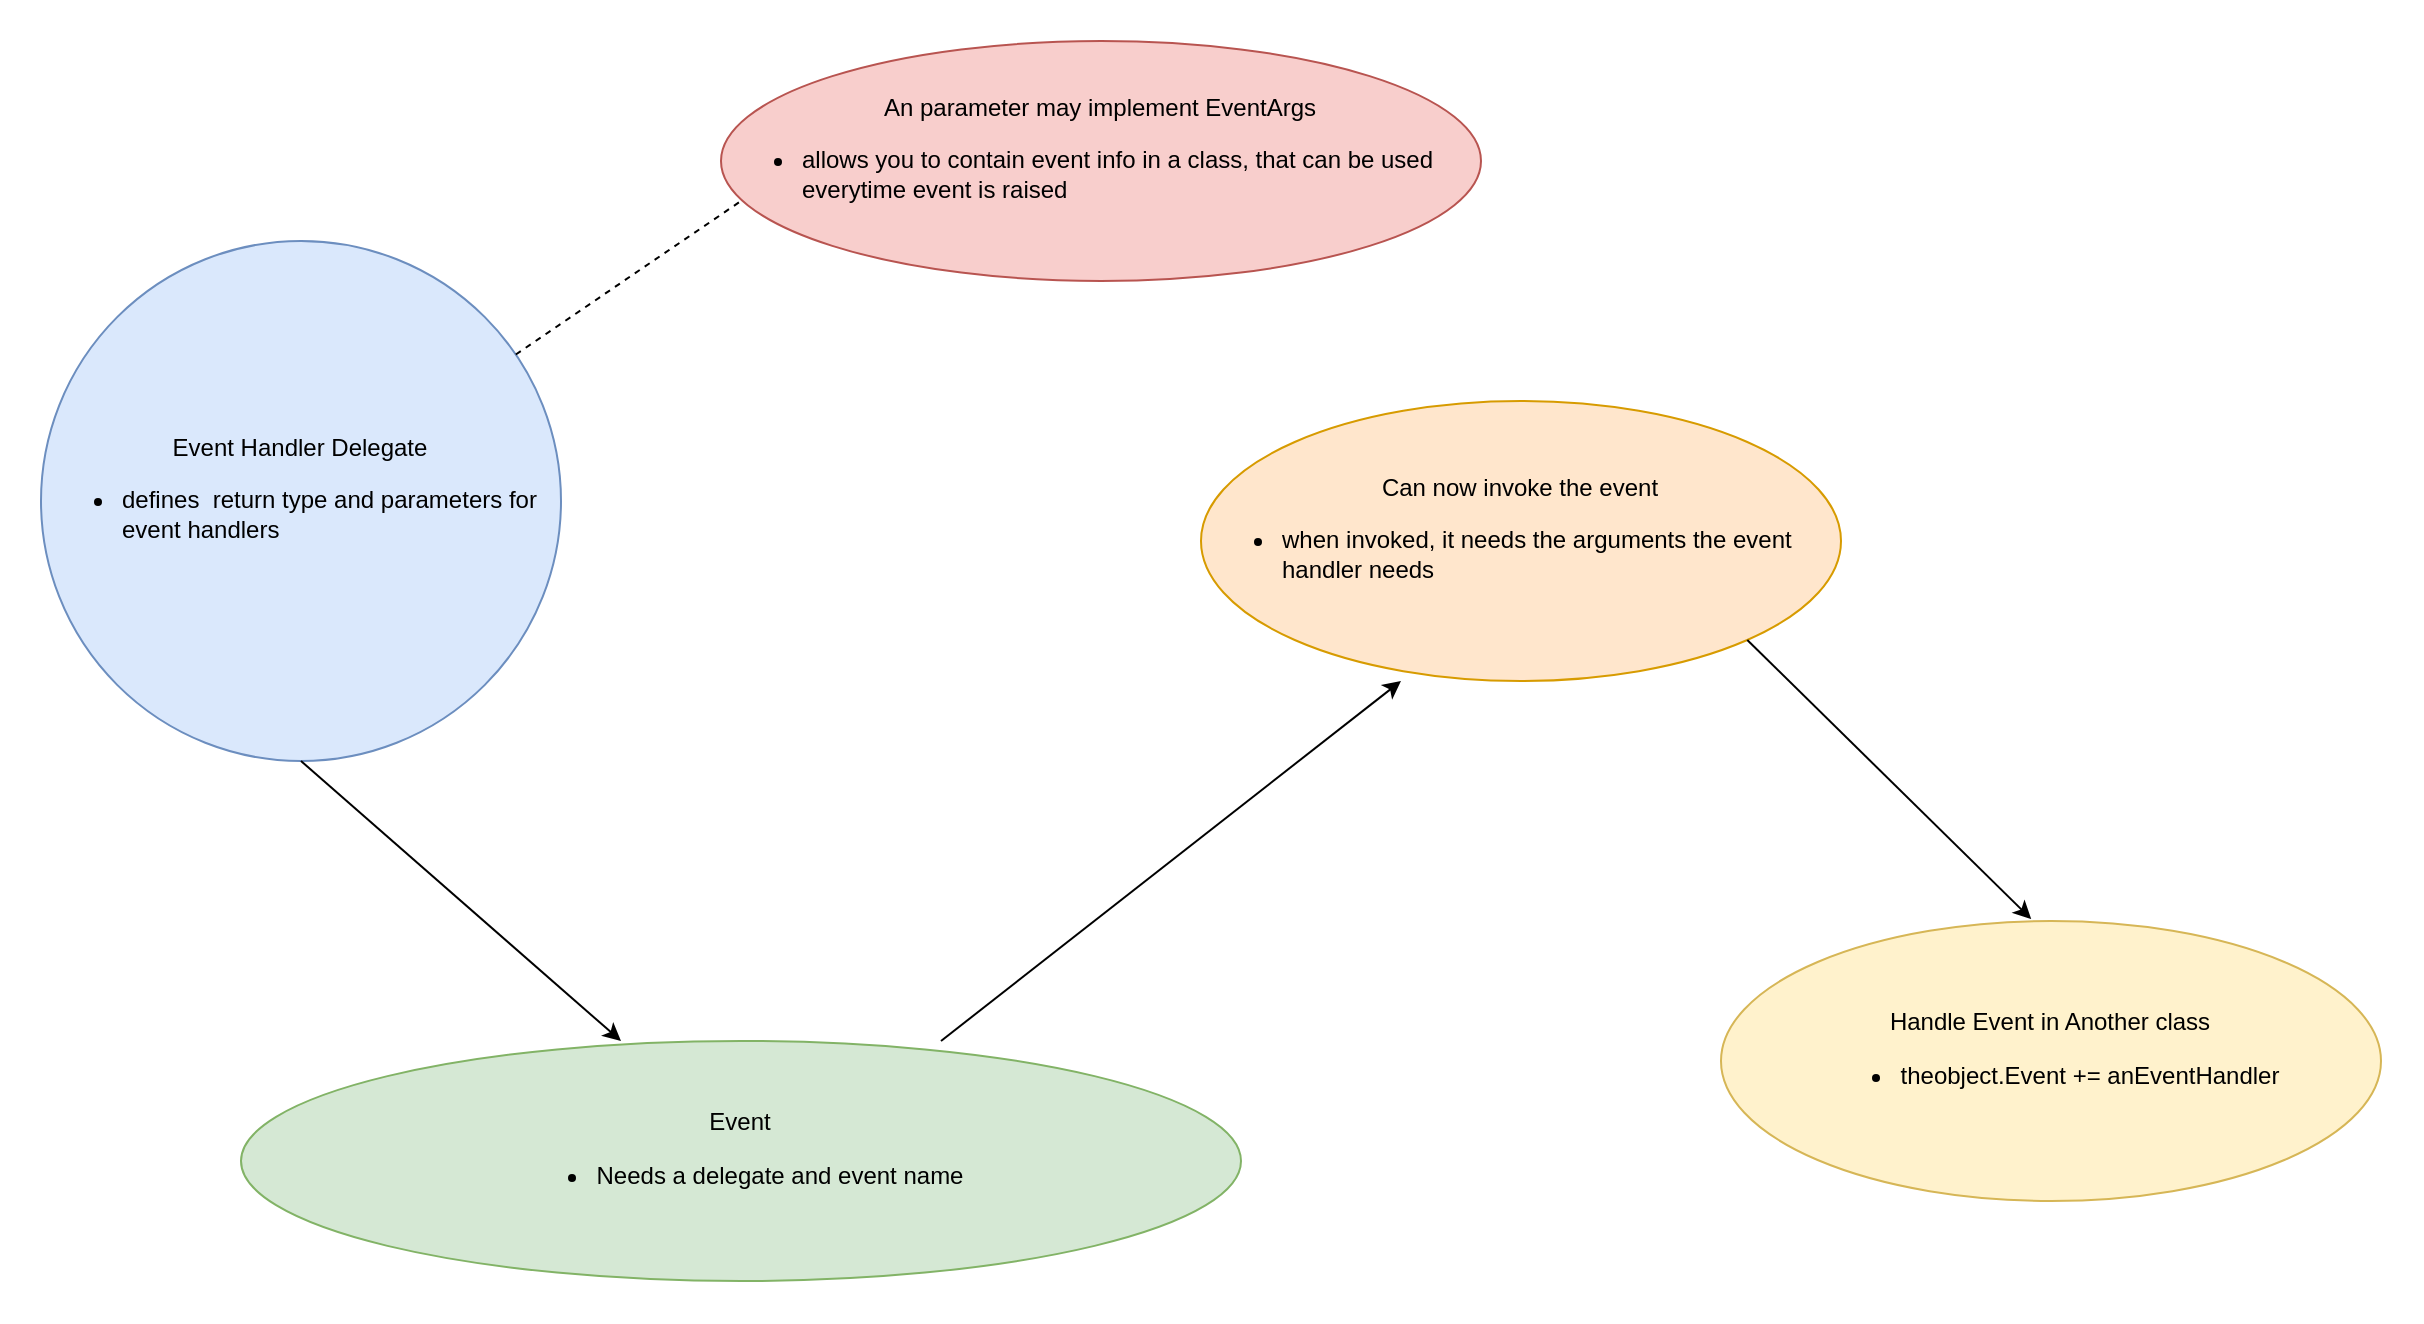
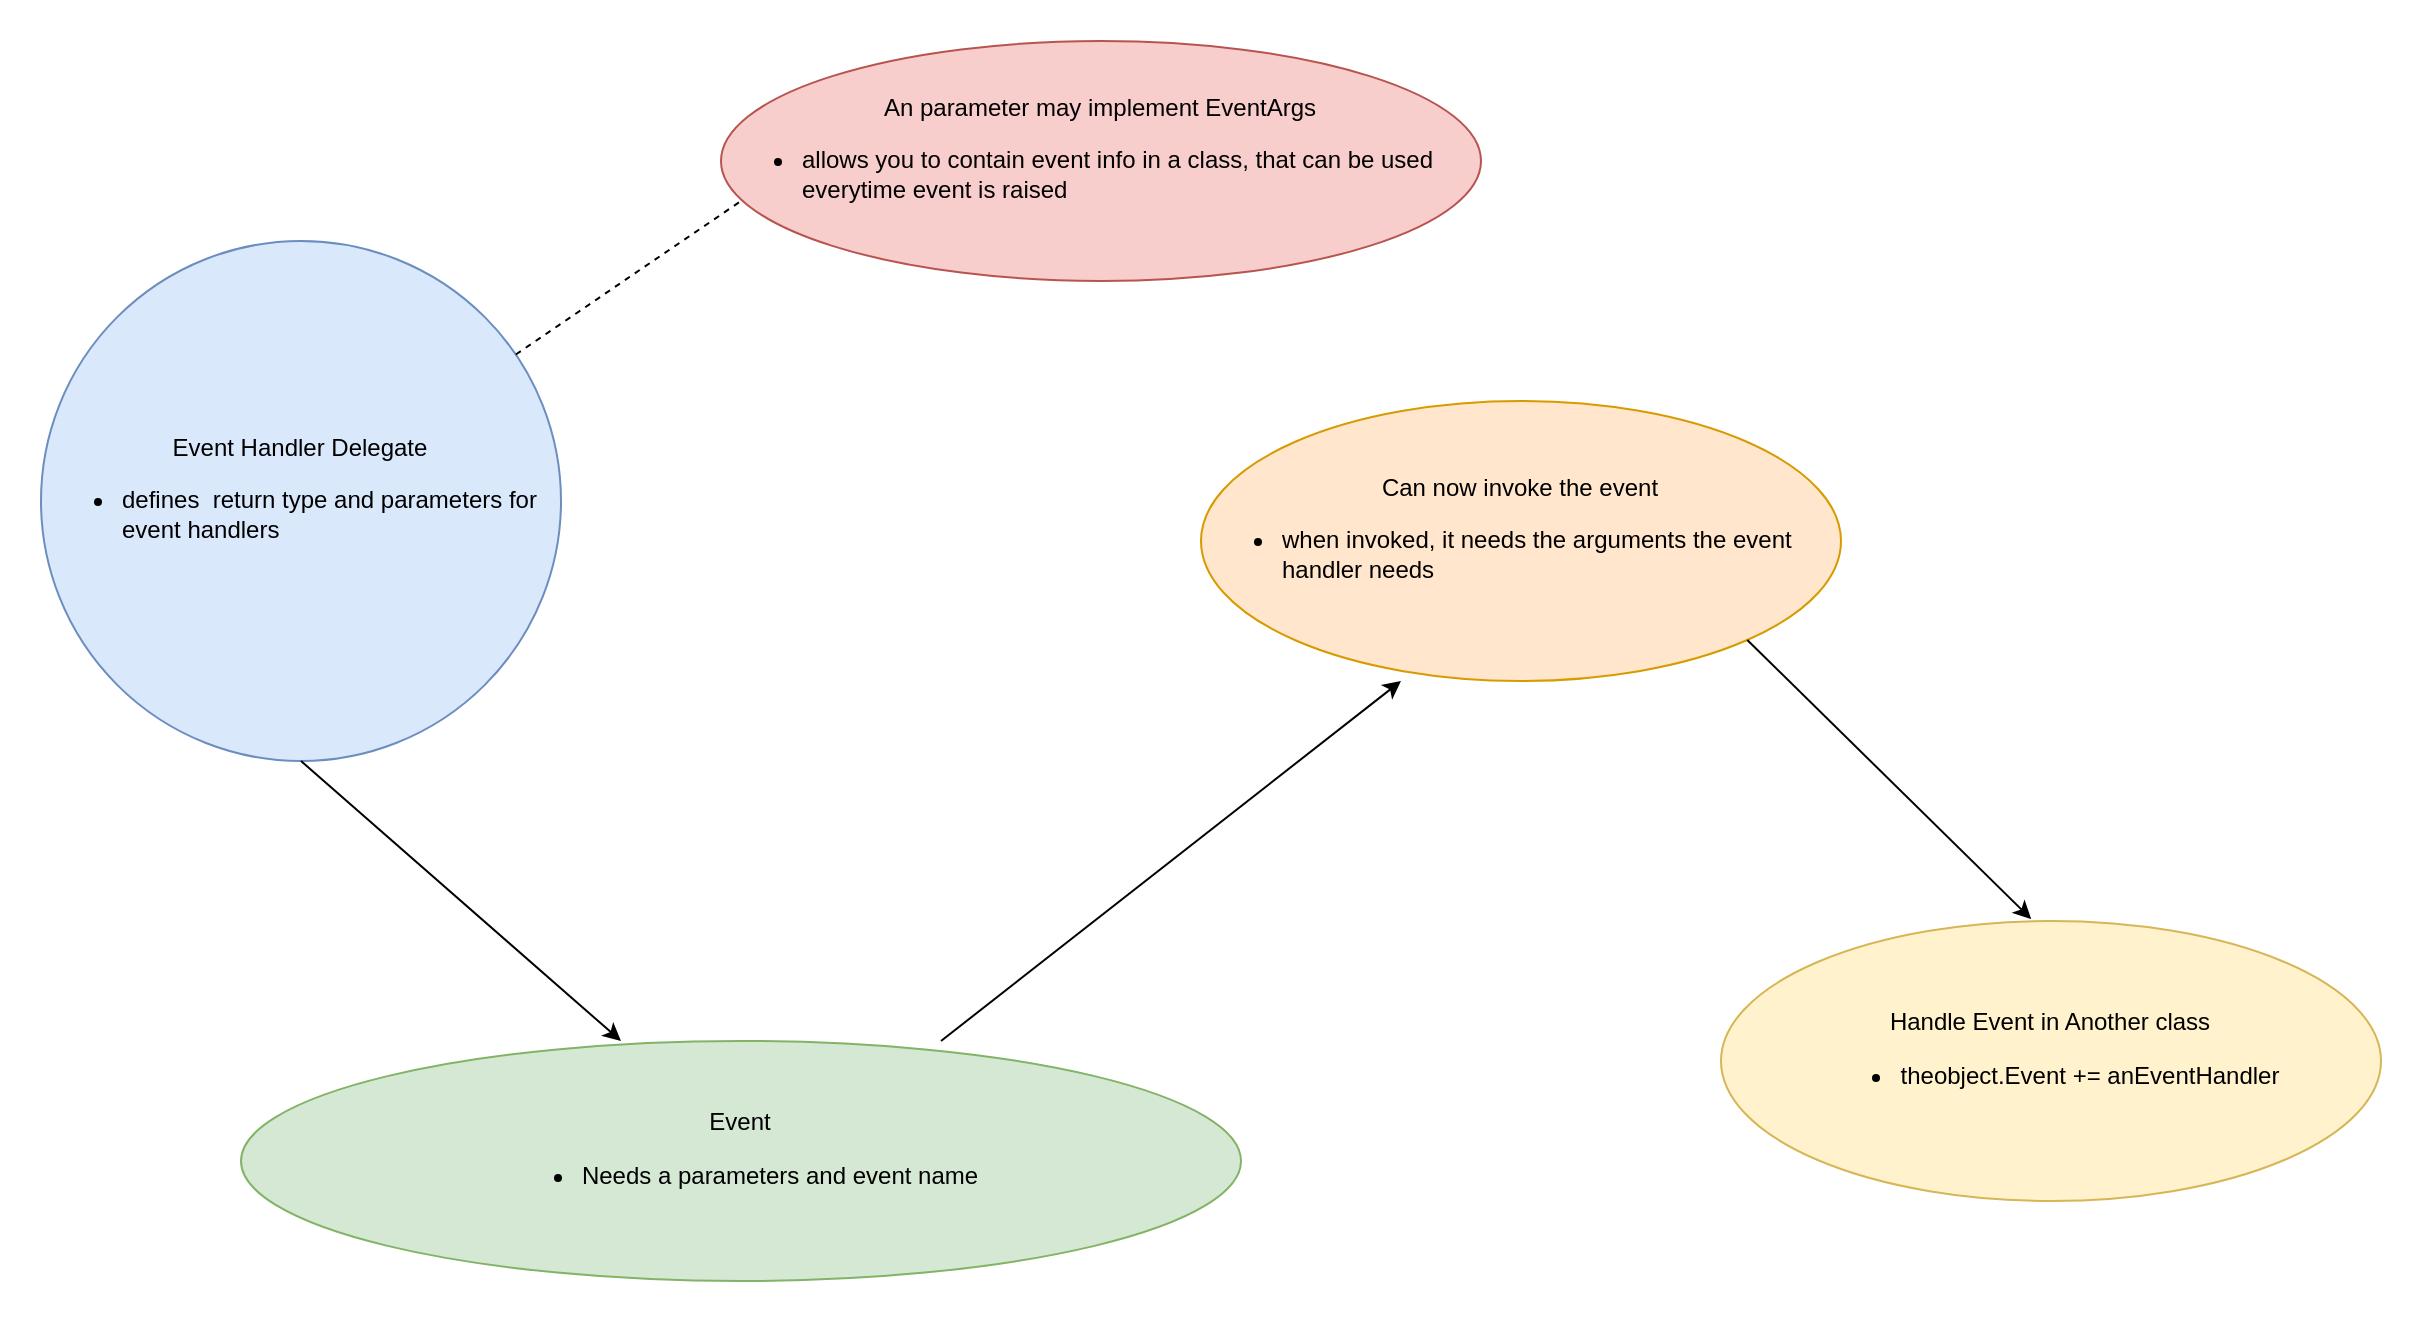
(741, 1161) -> (741, 1161)
